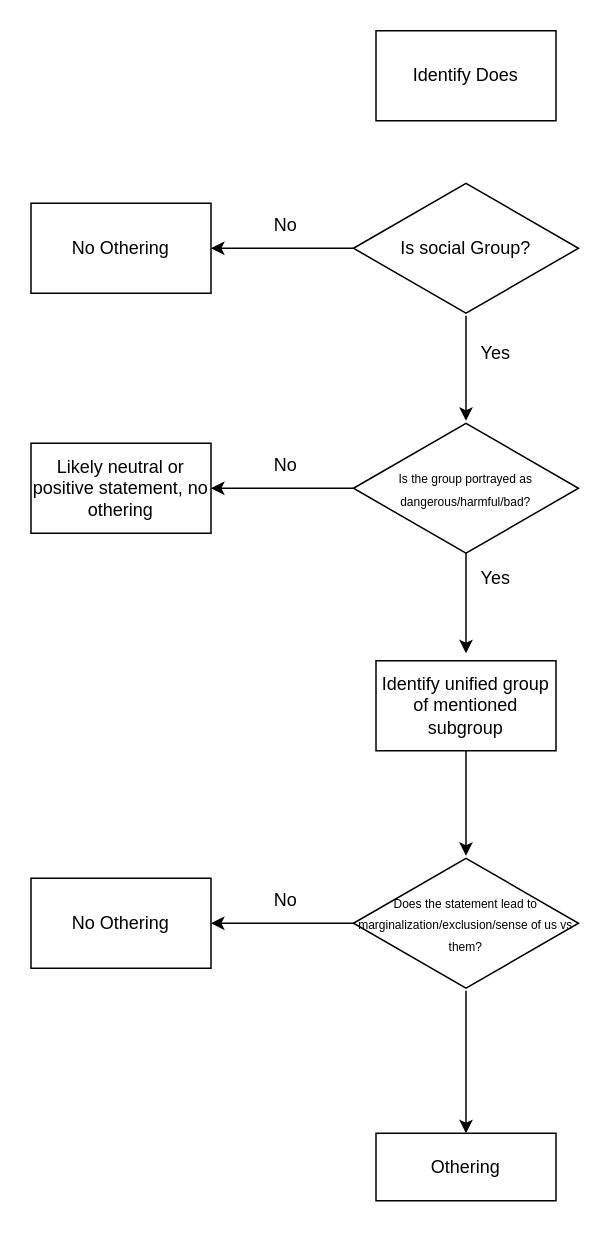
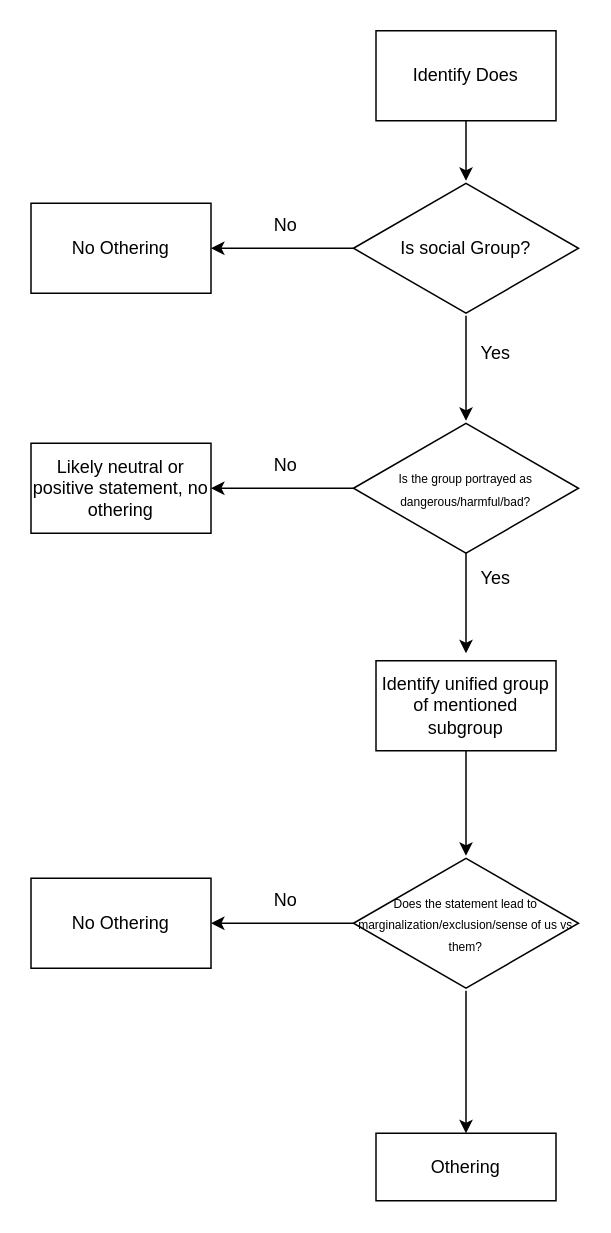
none -> (466, 146)
